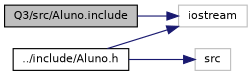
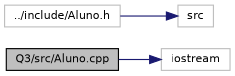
(71, 16) -> (62, 60)
(137, 39) -> none
(71, 60) -> (62, 16)
